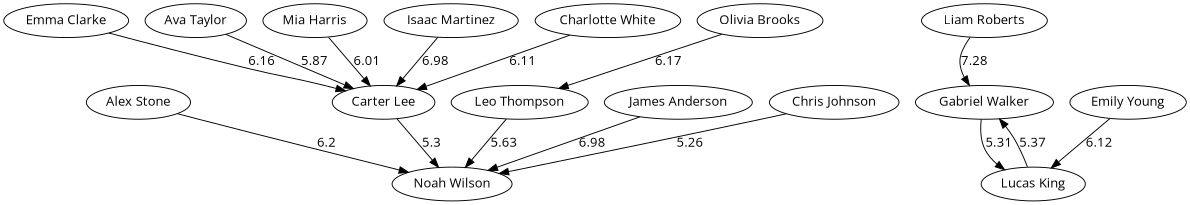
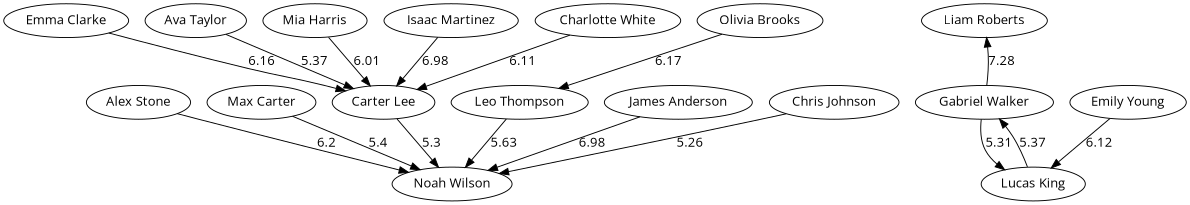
(960, 56) -> (988, 66)
(315, 61) -> (315, 61)
none -> (261, 102)
